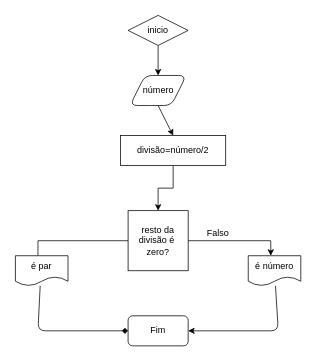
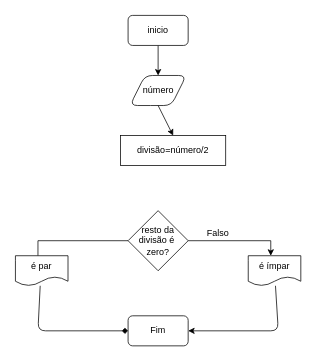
(158, 30) -> (158, 30)
(173, 187) -> none
(158, 240) -> (158, 240)
(274, 266) -> (274, 266)
